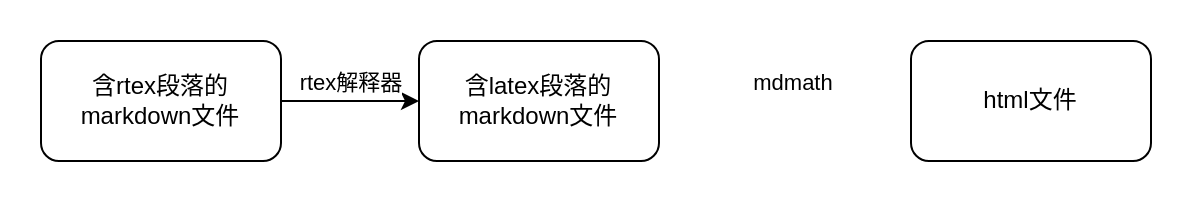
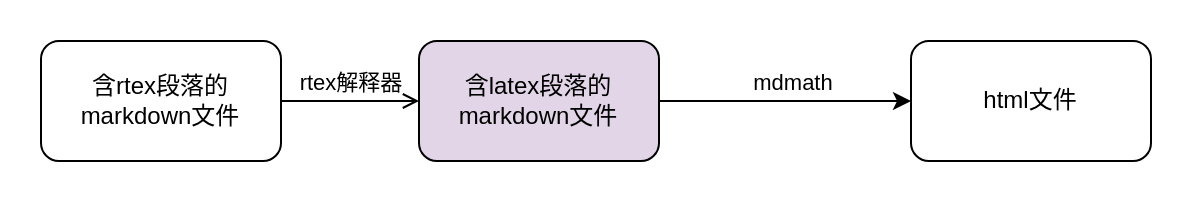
(404, 101) -> (406, 101)
(539, 101) -> (539, 101)
none -> (778, 101)
